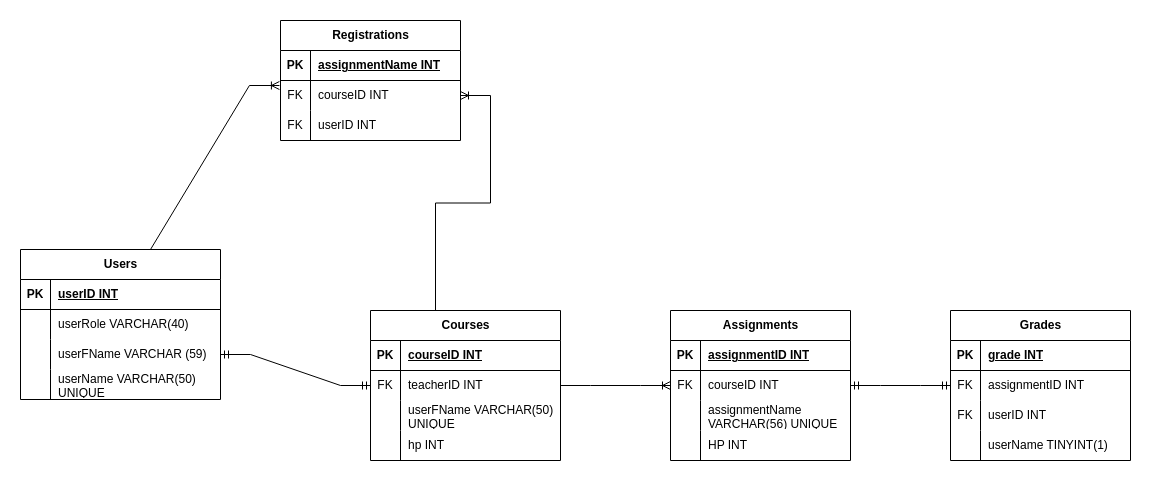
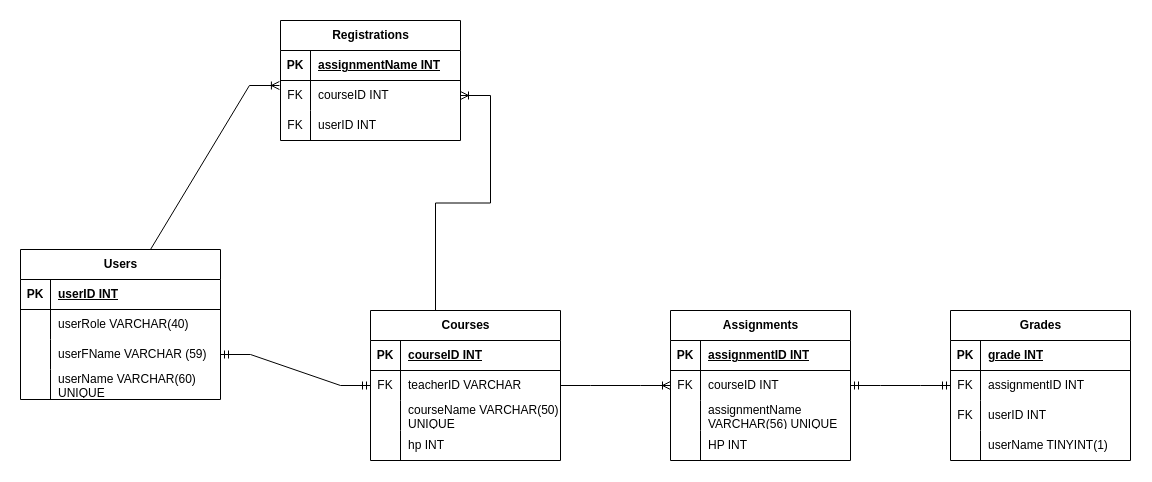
(140, 385) -> (140, 385)
(451, 386) -> (464, 386)
(485, 416) -> (485, 416)
